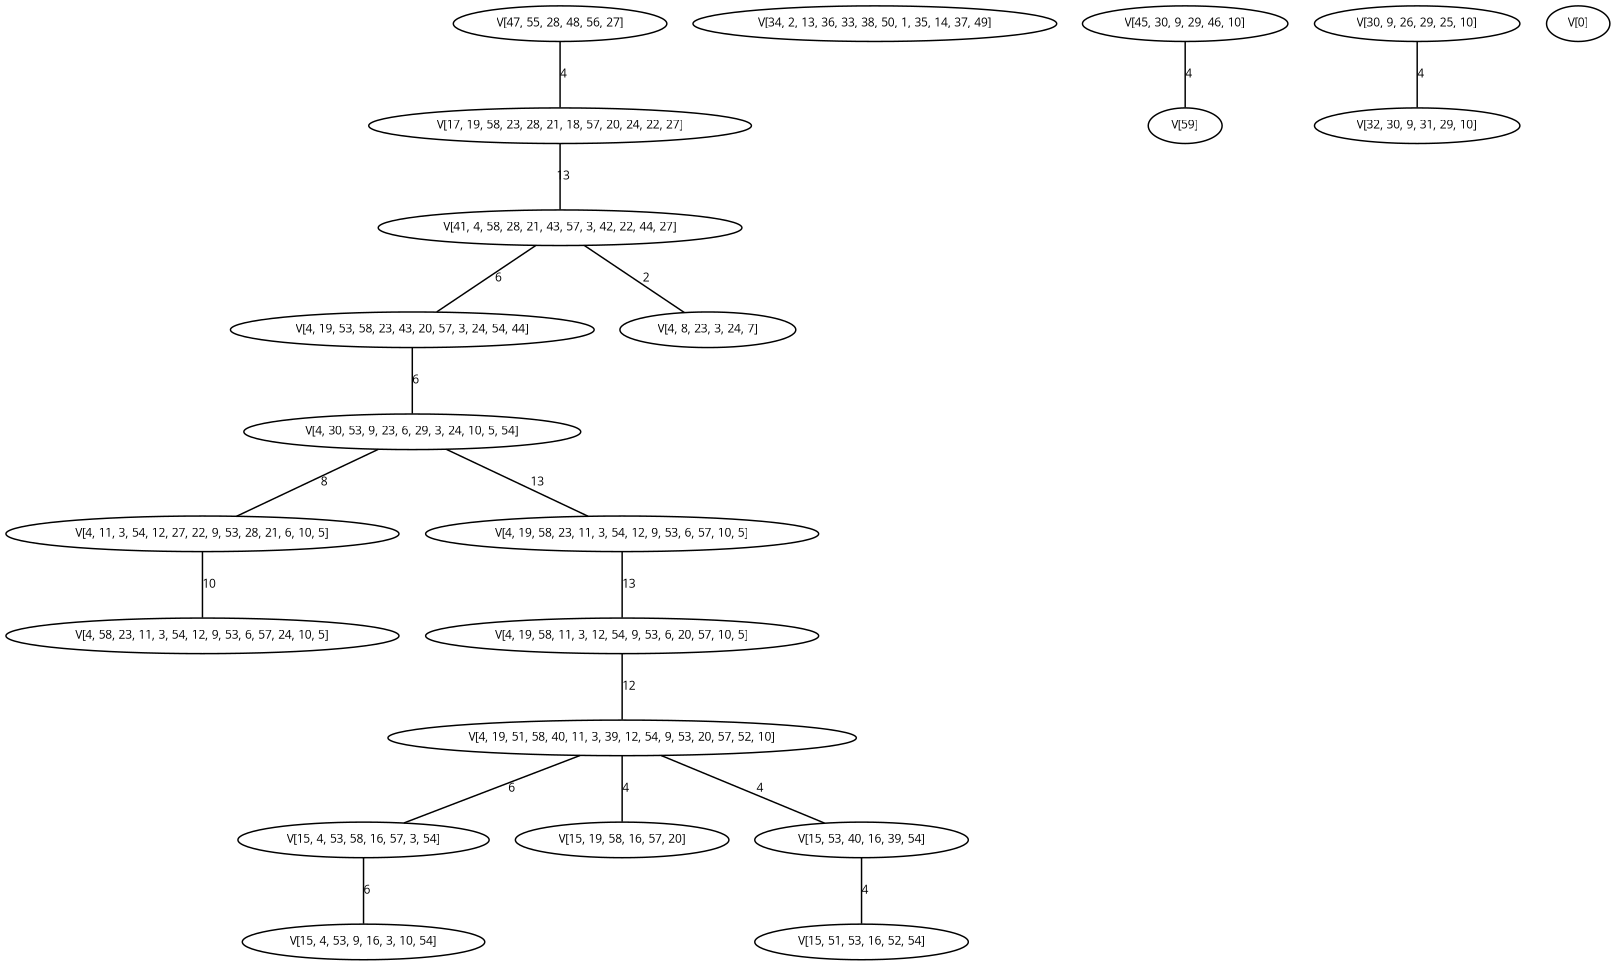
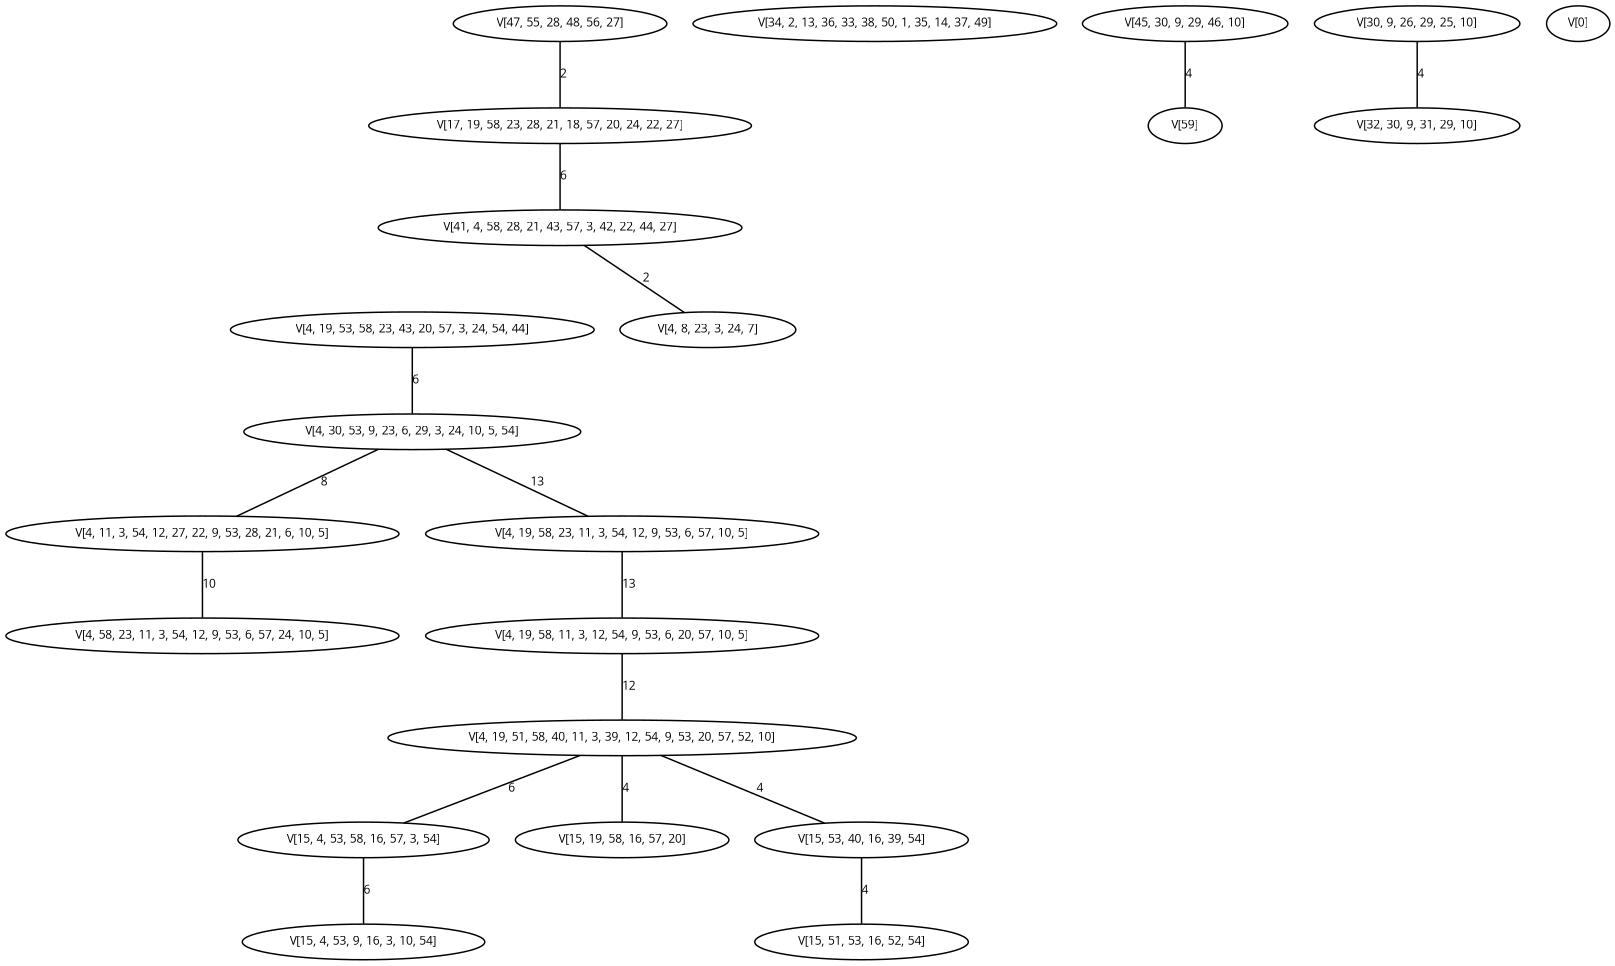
(564, 75) -> (564, 75)
(564, 177) -> (564, 177)
(486, 279) -> none
